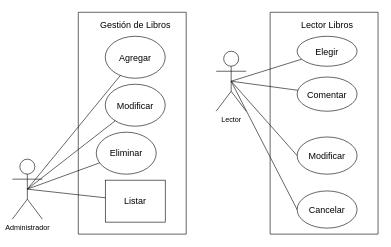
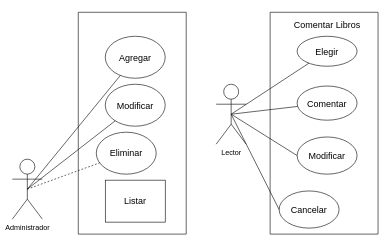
(135, 24) -> none
(328, 24) -> (328, 24)
(231, 81) -> (231, 114)
(327, 94) -> (327, 103)
(65, 176) -> (65, 176)
(67, 194) -> none
(327, 210) -> (309, 210)
